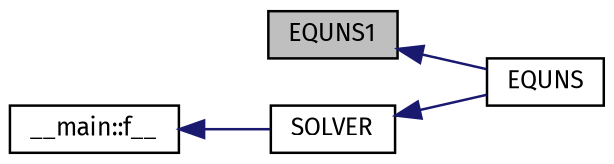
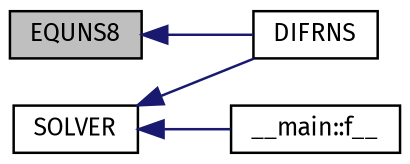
(333, 35) -> (76, 35)
(545, 82) -> (316, 35)
(237, 129) -> (197, 129)
